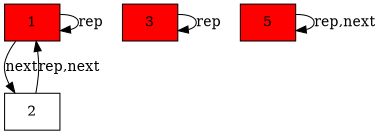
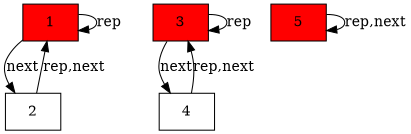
none -> (187, 112)
